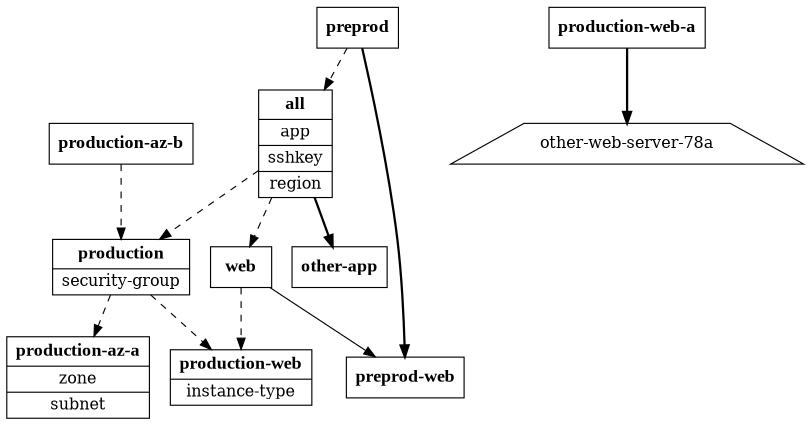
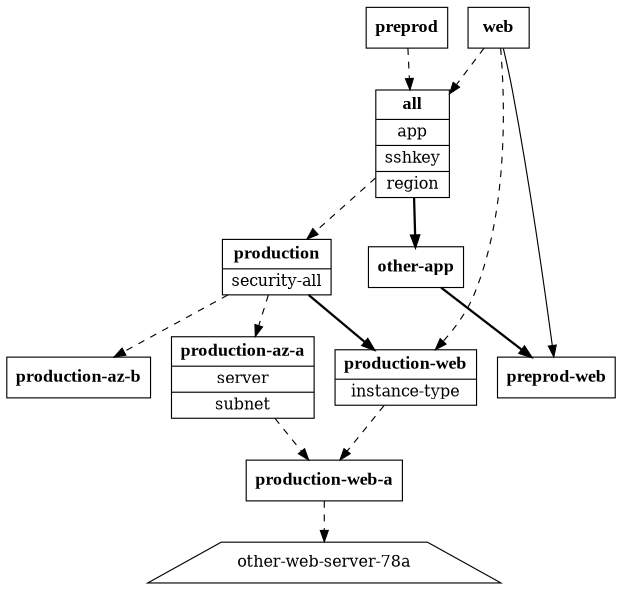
(627, 80) -> (324, 516)
(121, 196) -> (176, 323)
(391, 196) -> (481, 319)
(263, 217) -> (470, 66)
(121, 281) -> (277, 281)
(177, 318) -> (337, 319)
(78, 379) -> (243, 379)
none -> (366, 428)
none -> (288, 435)
